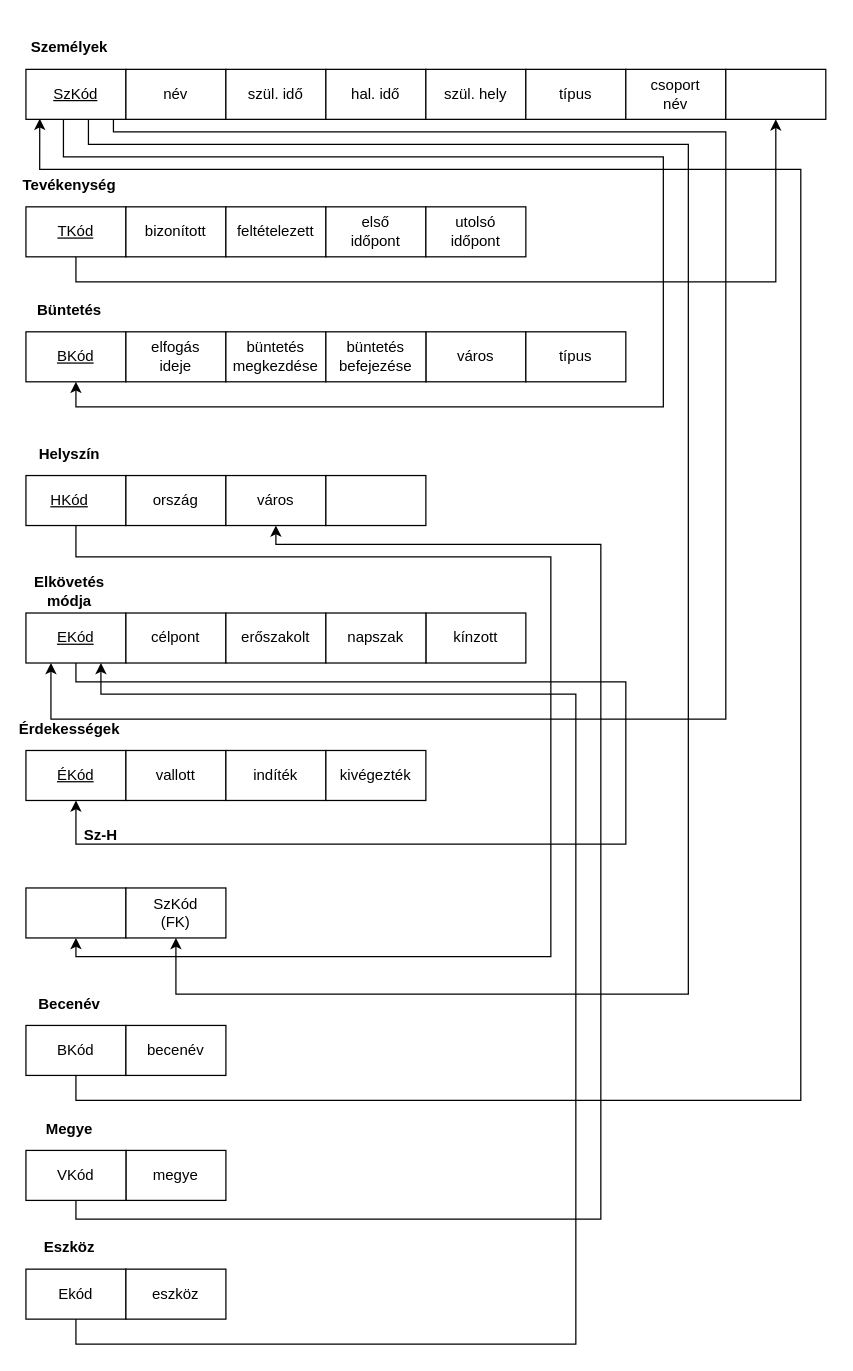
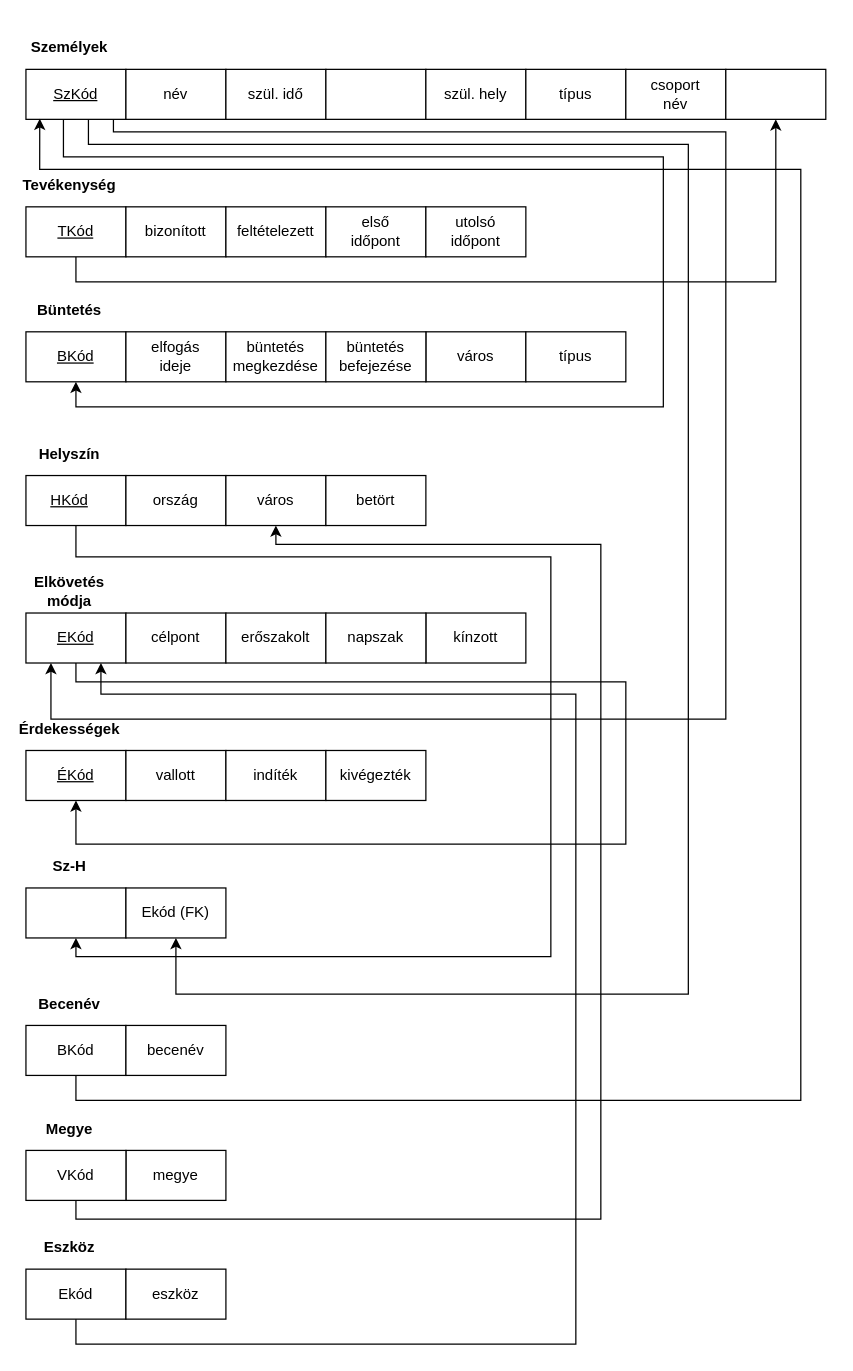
(376, 94) -> none
none -> (376, 501)
(101, 835) -> (69, 866)
(176, 913) -> (176, 913)
